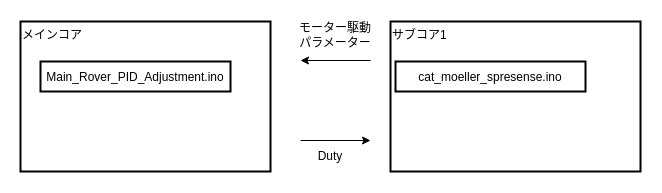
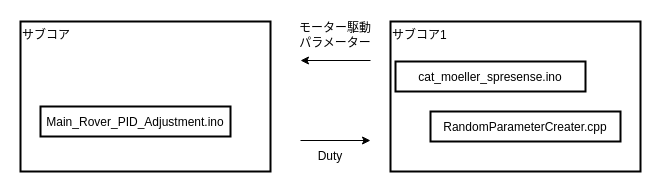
(53, 36) -> (47, 36)
(136, 77) -> (136, 122)
none -> (526, 127)
